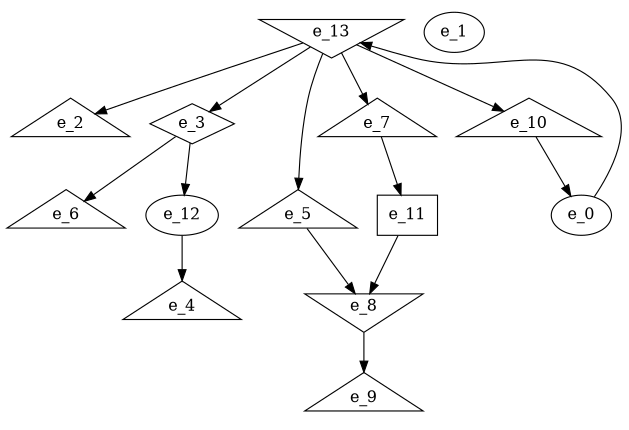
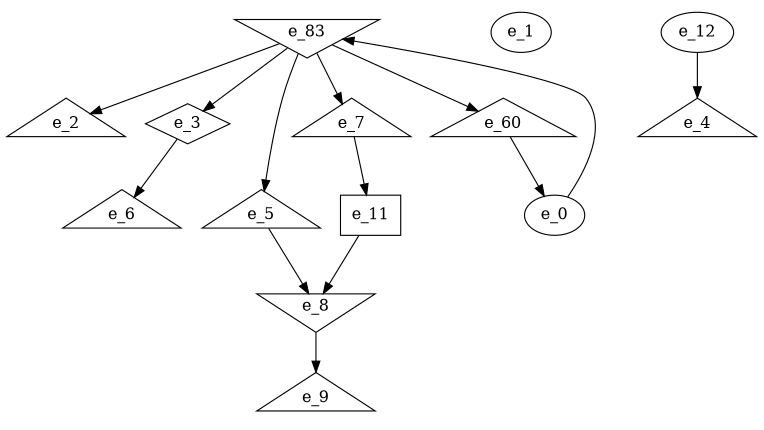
(332, 32) -> (307, 32)
(529, 124) -> (503, 124)
(188, 163) -> none
